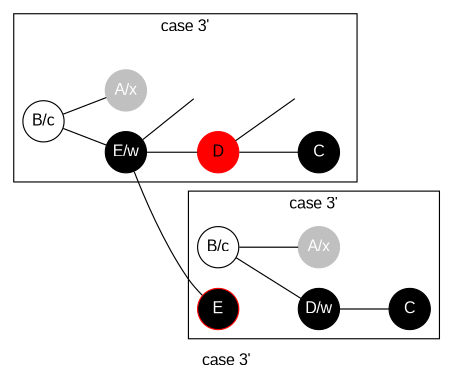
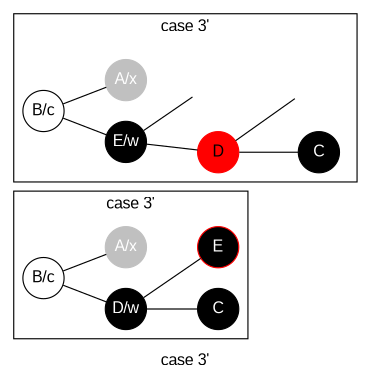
(163, 236) -> (172, 278)
